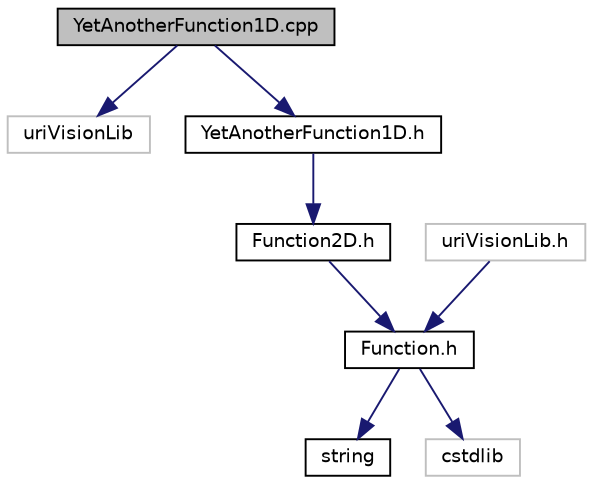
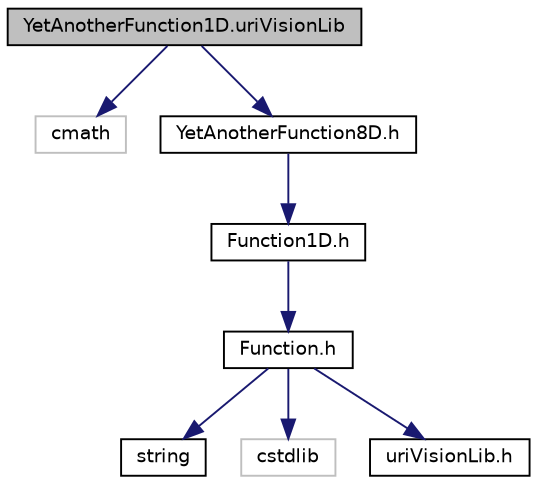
(196, 27) -> (185, 27)
(79, 135) -> (81, 135)
(313, 135) -> (288, 135)
(313, 242) -> (288, 242)
(506, 242) -> (450, 457)
(464, 289) -> (361, 398)
